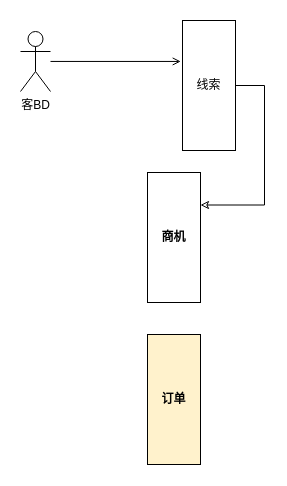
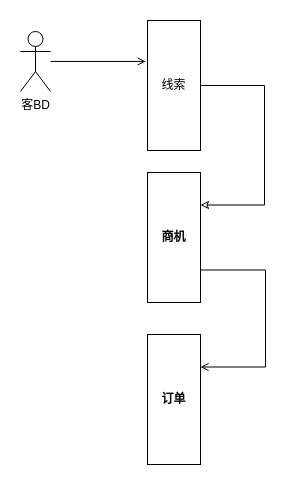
(209, 86) -> (174, 86)
none -> (266, 317)
(174, 400) -> (174, 400)
